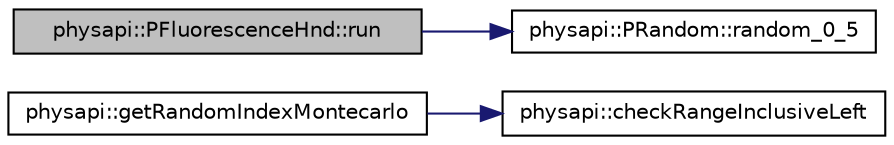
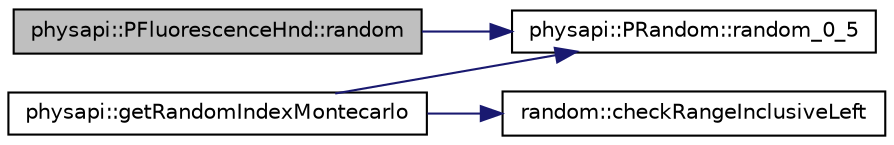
(218, 32) -> (218, 32)
none -> (445, 74)
(694, 114) -> (694, 114)
